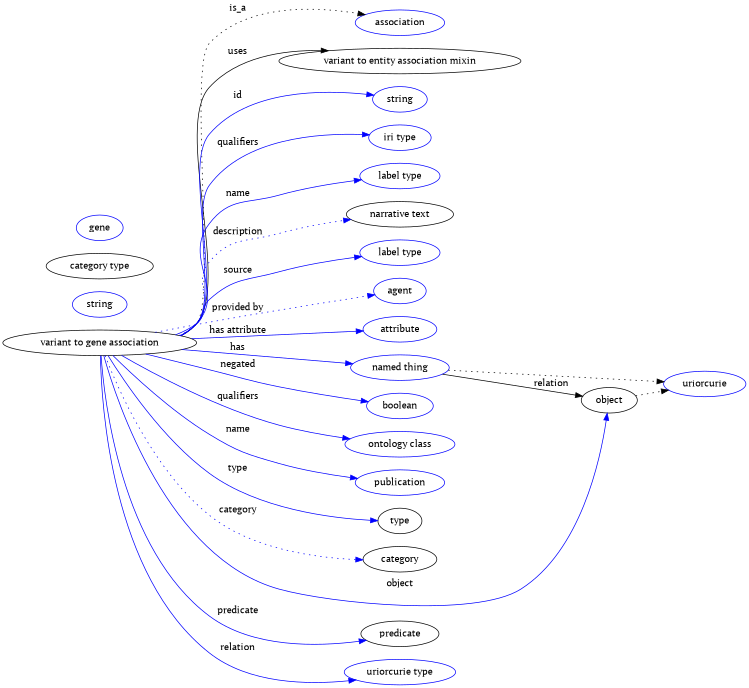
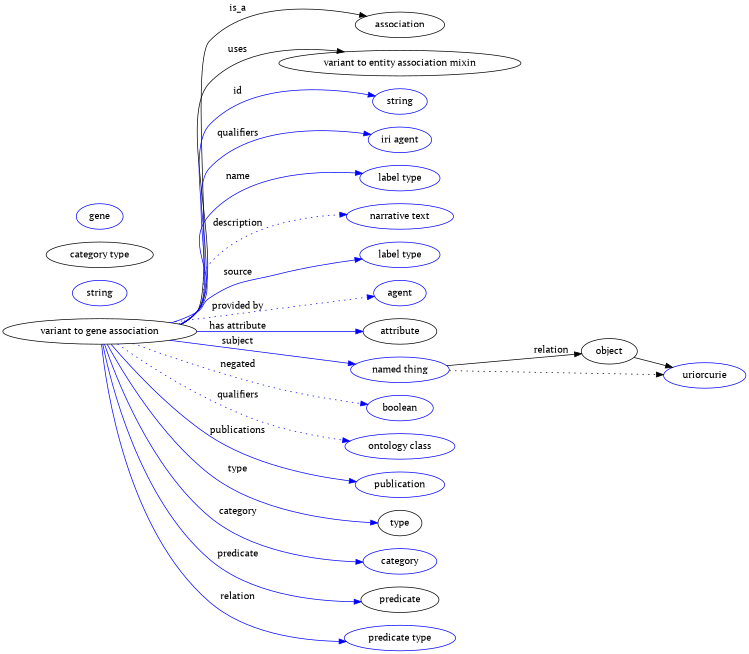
(400, 23) -> (400, 25)
(201, 92) -> (202, 85)
(400, 138) -> (400, 140)
(400, 214) -> (400, 216)
(400, 329) -> (400, 331)
(238, 347) -> (238, 341)
(253, 381) -> (245, 380)
(649, 394) -> (650, 362)
(228, 408) -> (224, 407)
(238, 429) -> (238, 430)
(196, 503) -> (192, 500)
(400, 559) -> (400, 561)
(346, 601) -> none
(400, 672) -> (400, 638)
